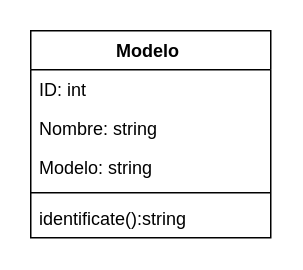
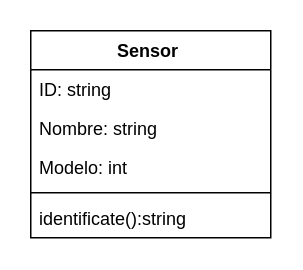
(150, 51) -> (150, 51)
(67, 90) -> (82, 90)
(100, 168) -> (85, 168)
